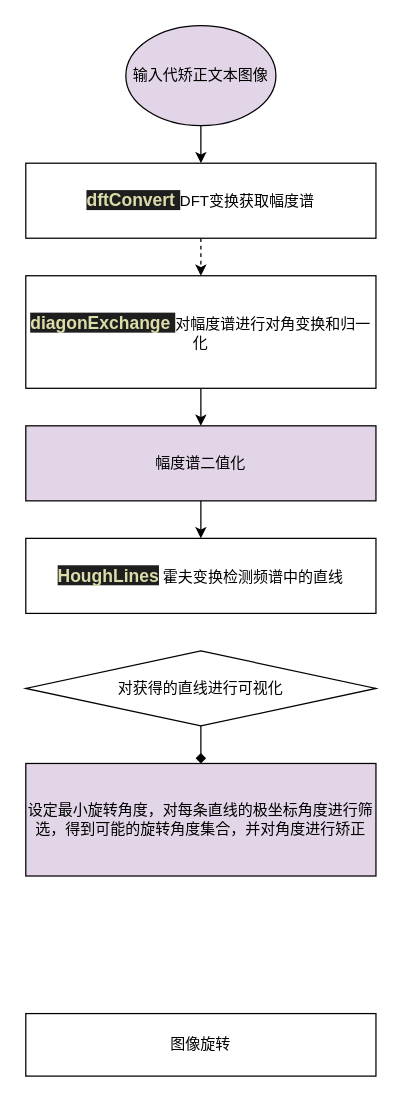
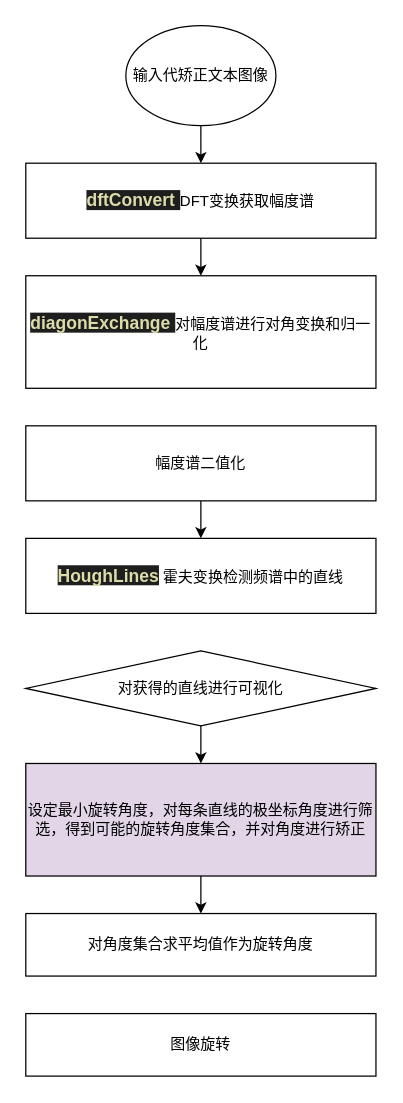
(201, 76) -> (201, 76)
(201, 253) -> (201, 253)
(201, 402) -> none
(201, 463) -> (201, 463)
(201, 752) -> (201, 753)
none -> (201, 890)
none -> (201, 944)
